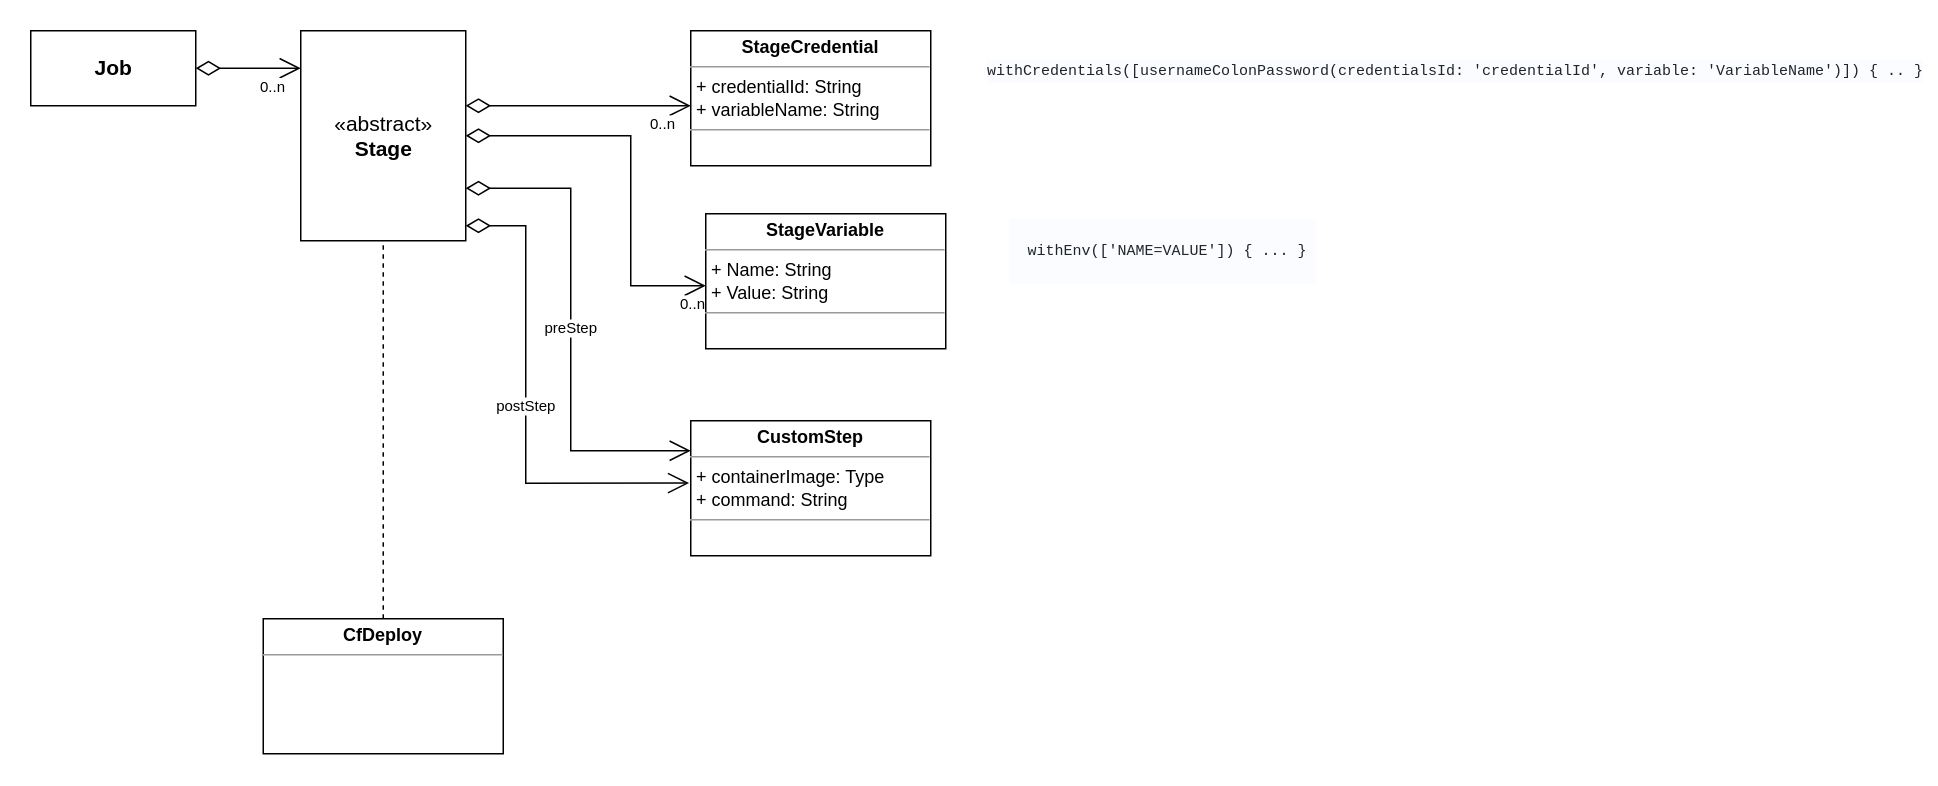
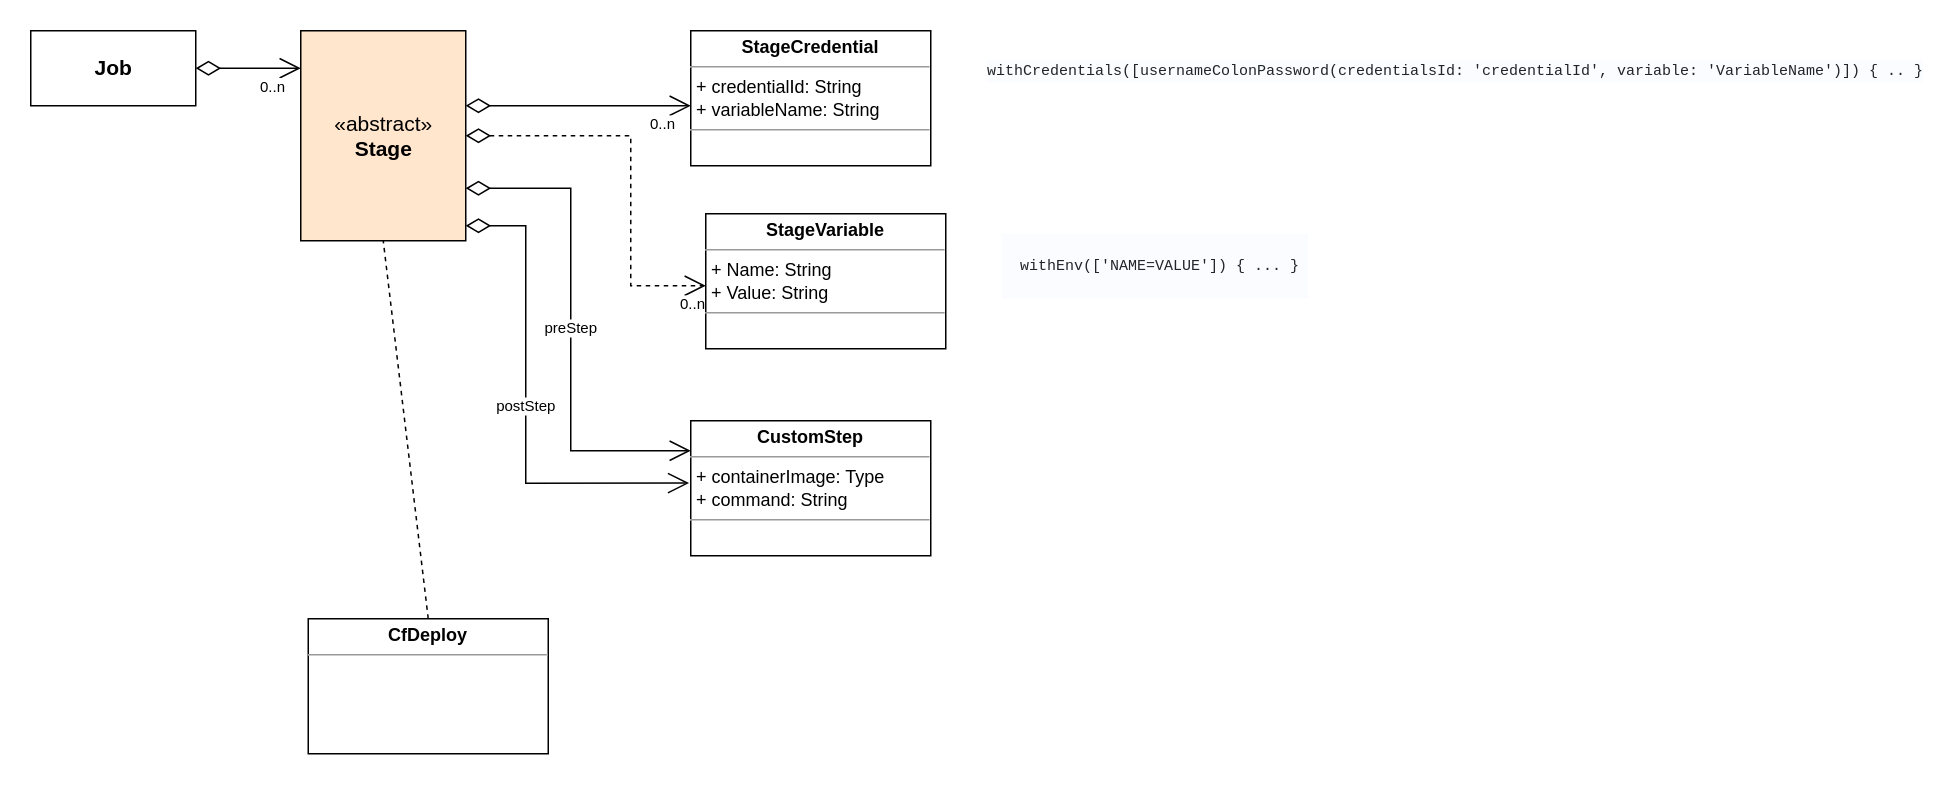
(383, 136) -> (383, 136)
(631, 176) -> (631, 176)
(1163, 263) -> (1156, 278)
(383, 686) -> (428, 686)
